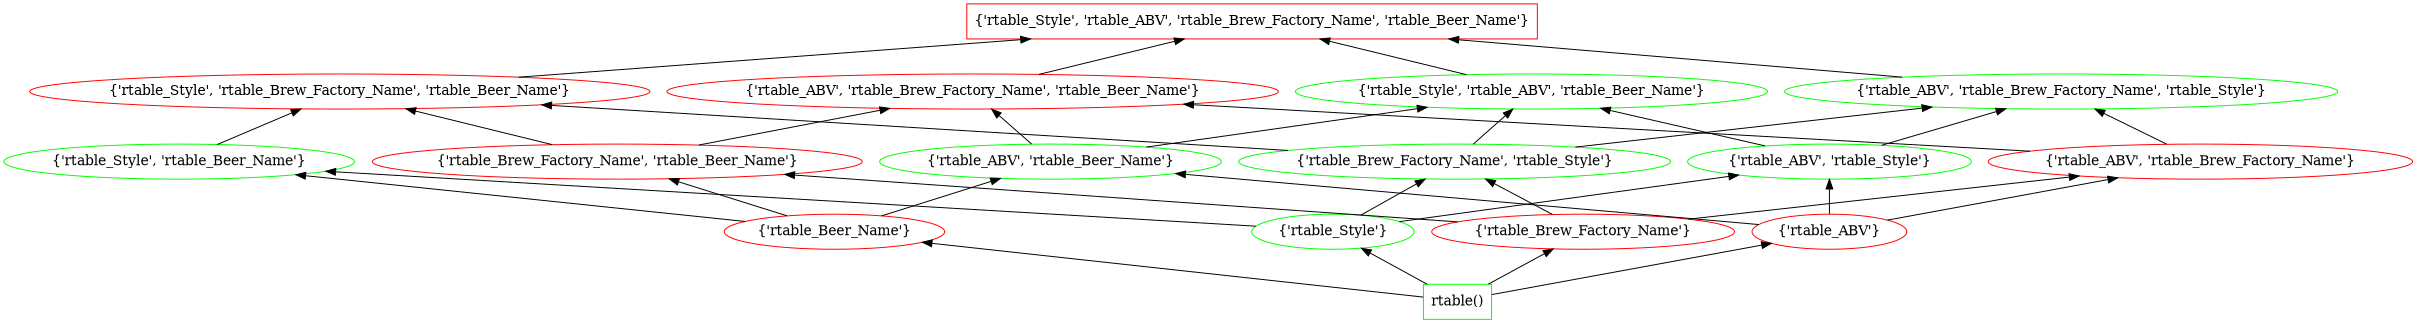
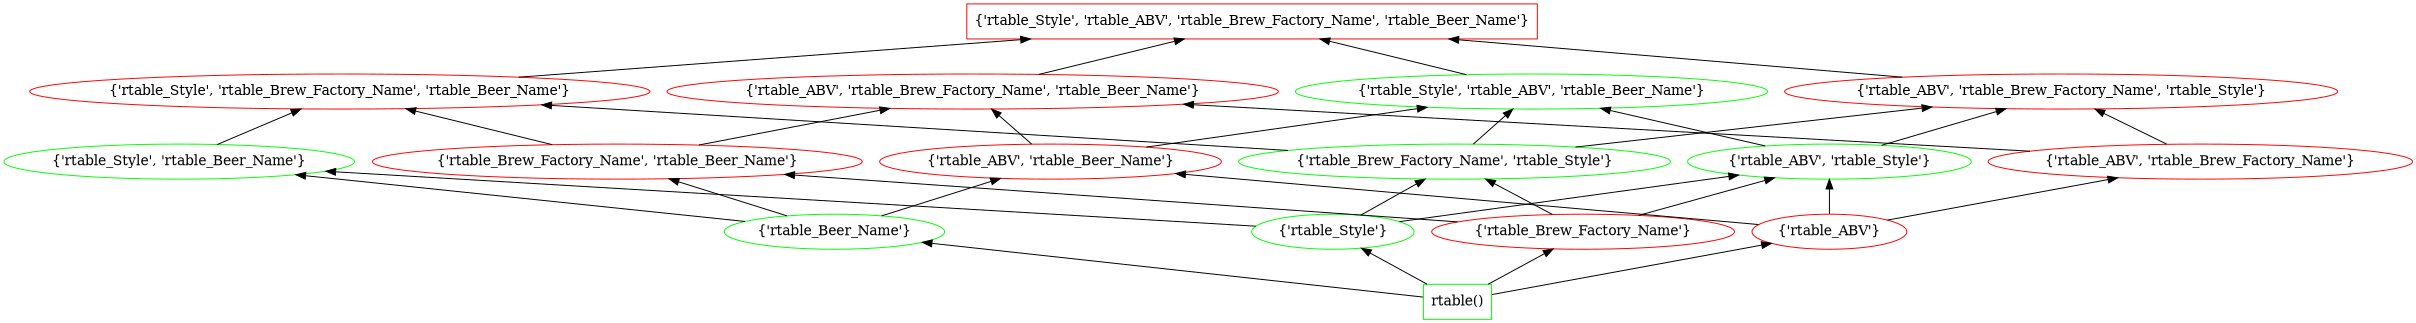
(2061, 92) -> (2061, 92)
(1051, 162) -> (1051, 162)
(1879, 198) -> (1702, 198)
(834, 232) -> (834, 232)
